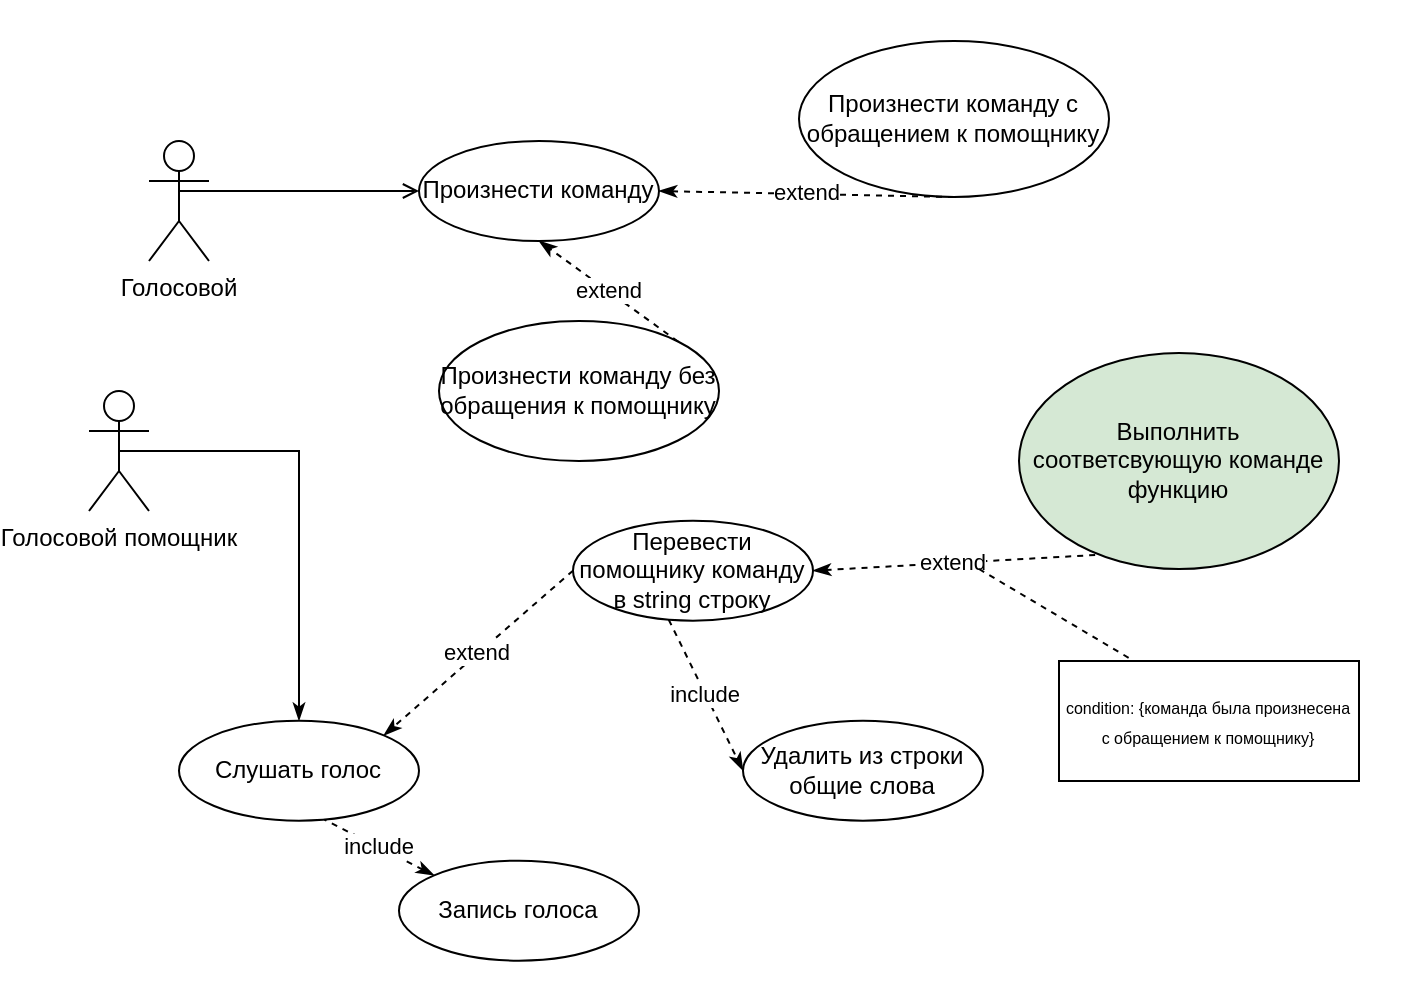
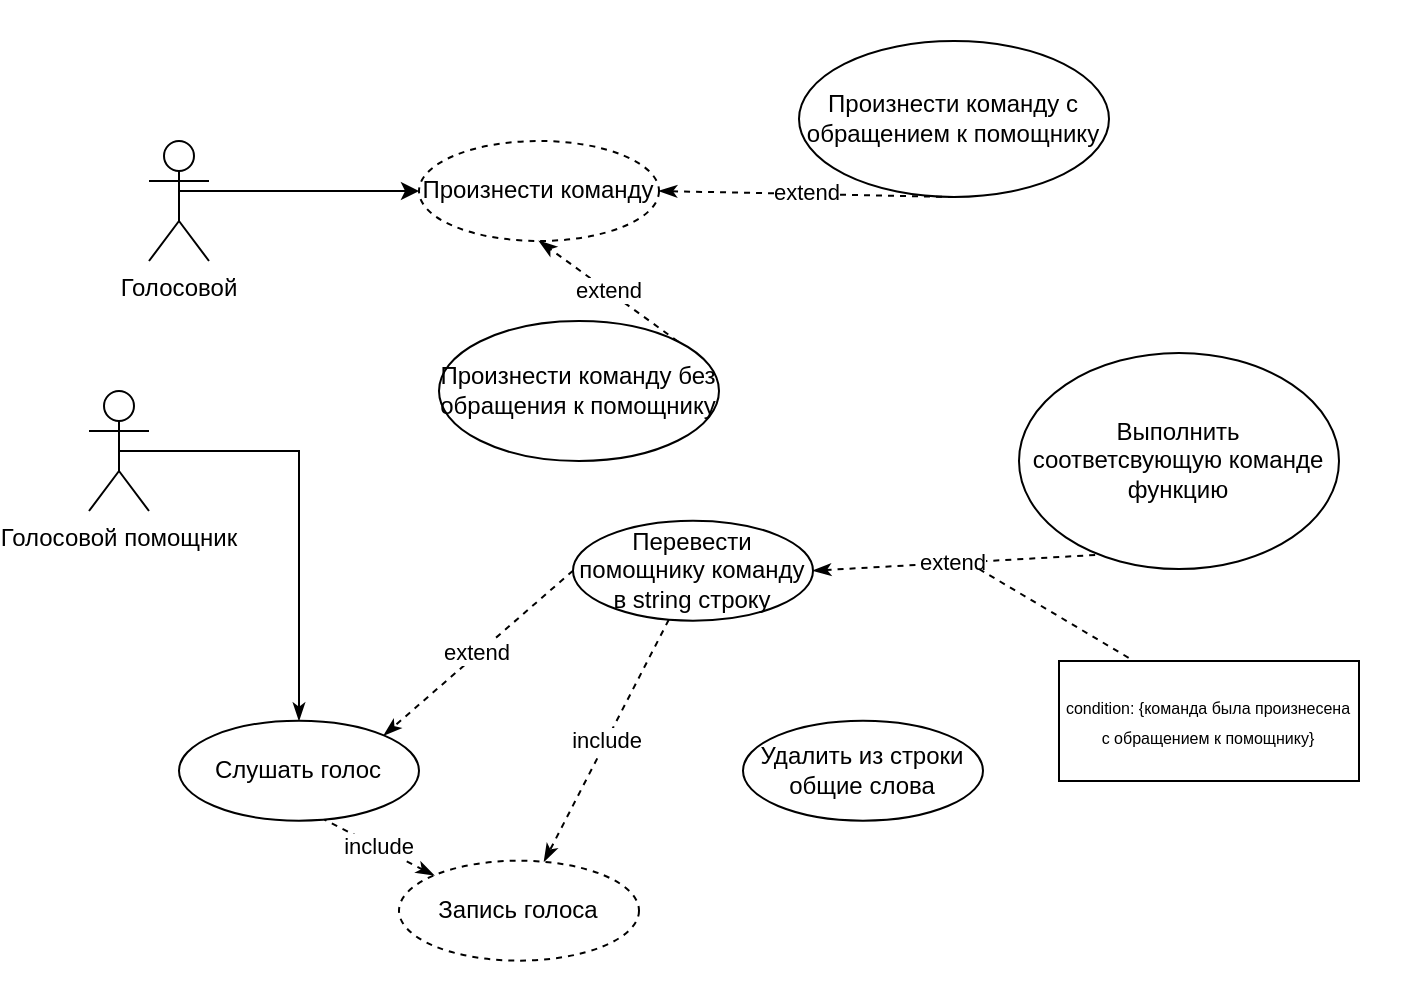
(407, 191) -> (404, 191)
(539, 191) -> (539, 191)
(1179, 461) -> (1179, 461)
(703, 689) -> (636, 684)
(519, 911) -> (519, 911)
